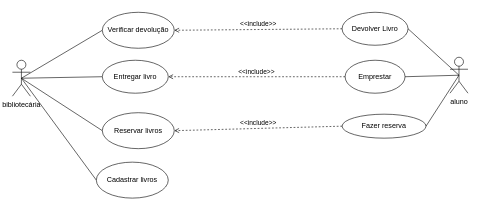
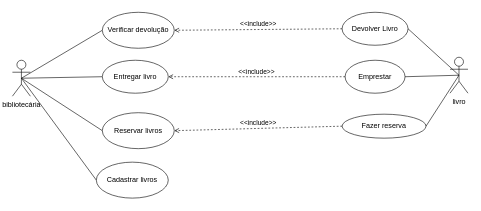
(460, 102) -> (460, 102)
